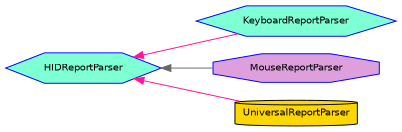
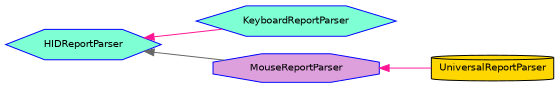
(192, 91) -> (410, 68)
